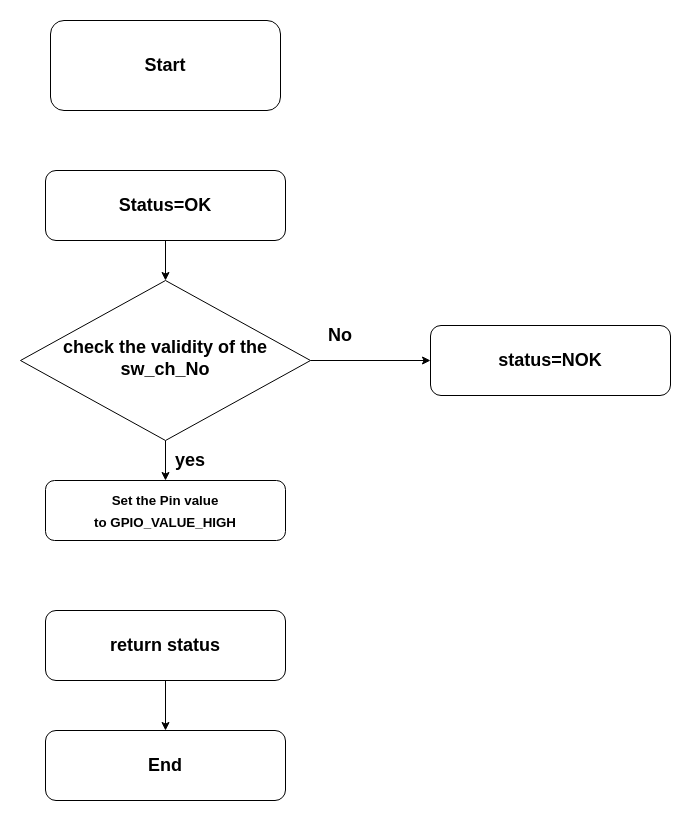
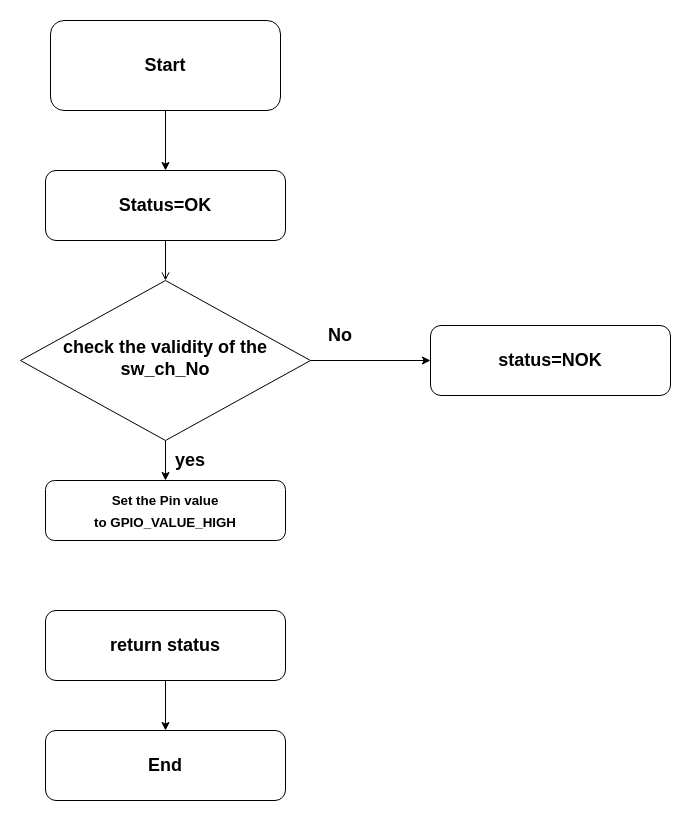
none -> (166, 137)
(166, 272) -> (166, 273)
